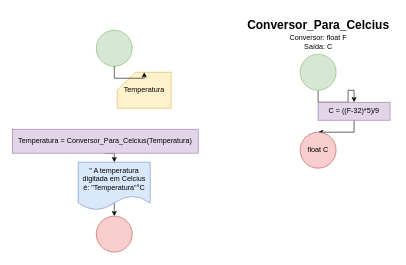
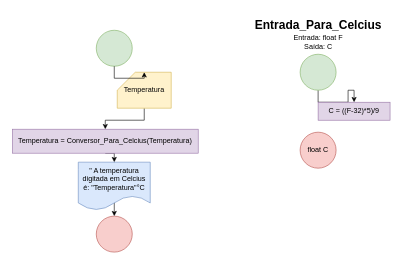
(319, 24) -> (319, 24)
(319, 42) -> (319, 42)
none -> (105, 121)
(323, 132) -> none
